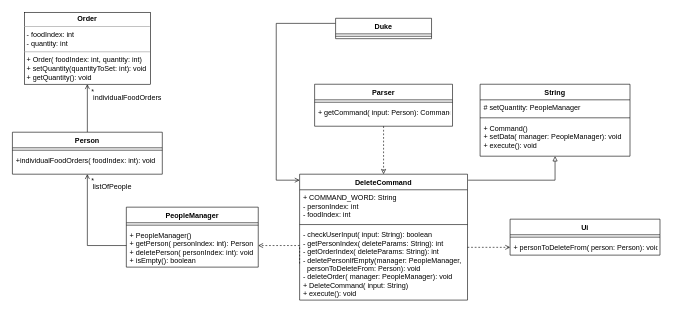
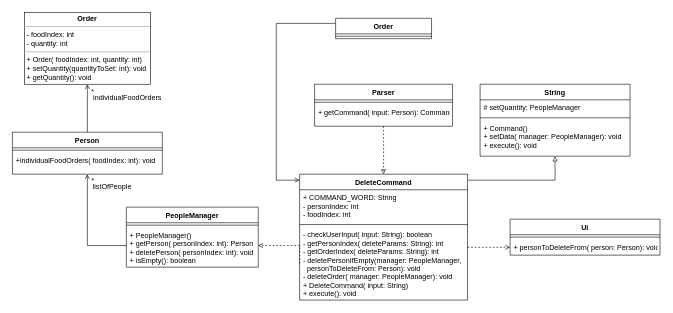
(383, 26) -> (383, 26)
